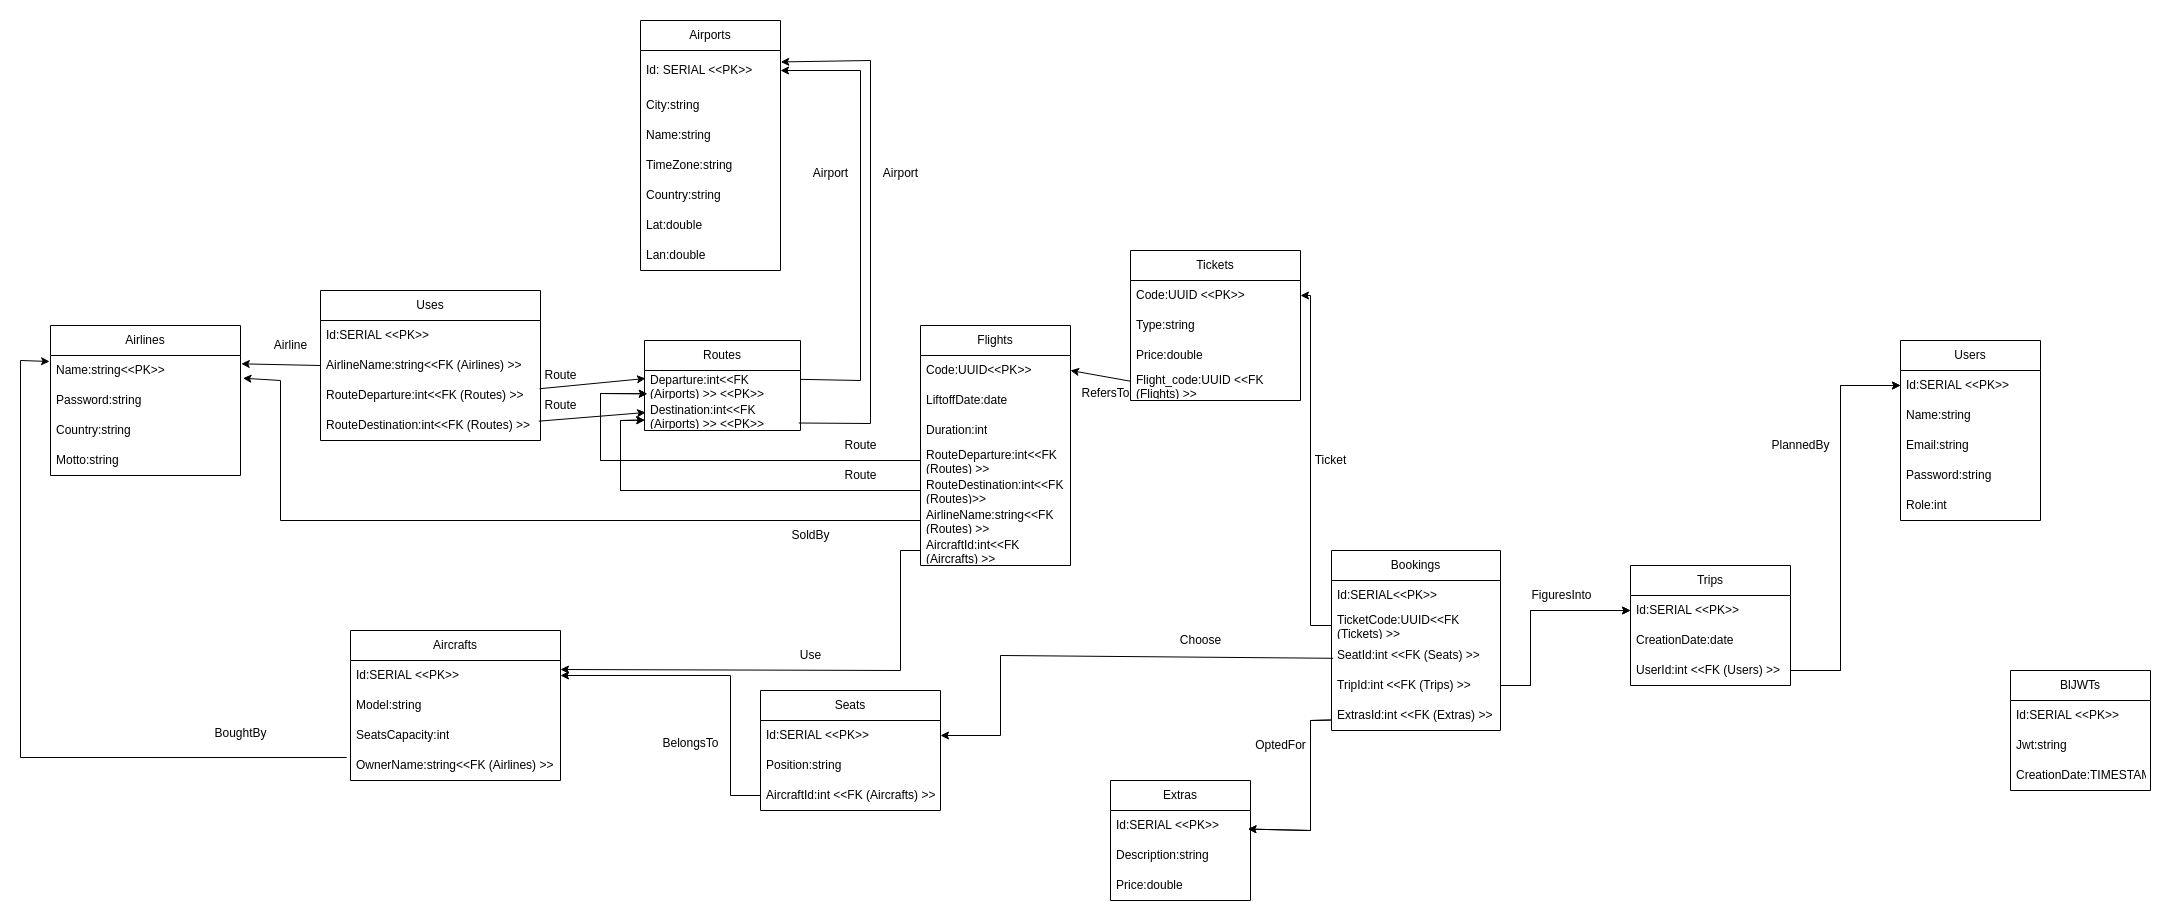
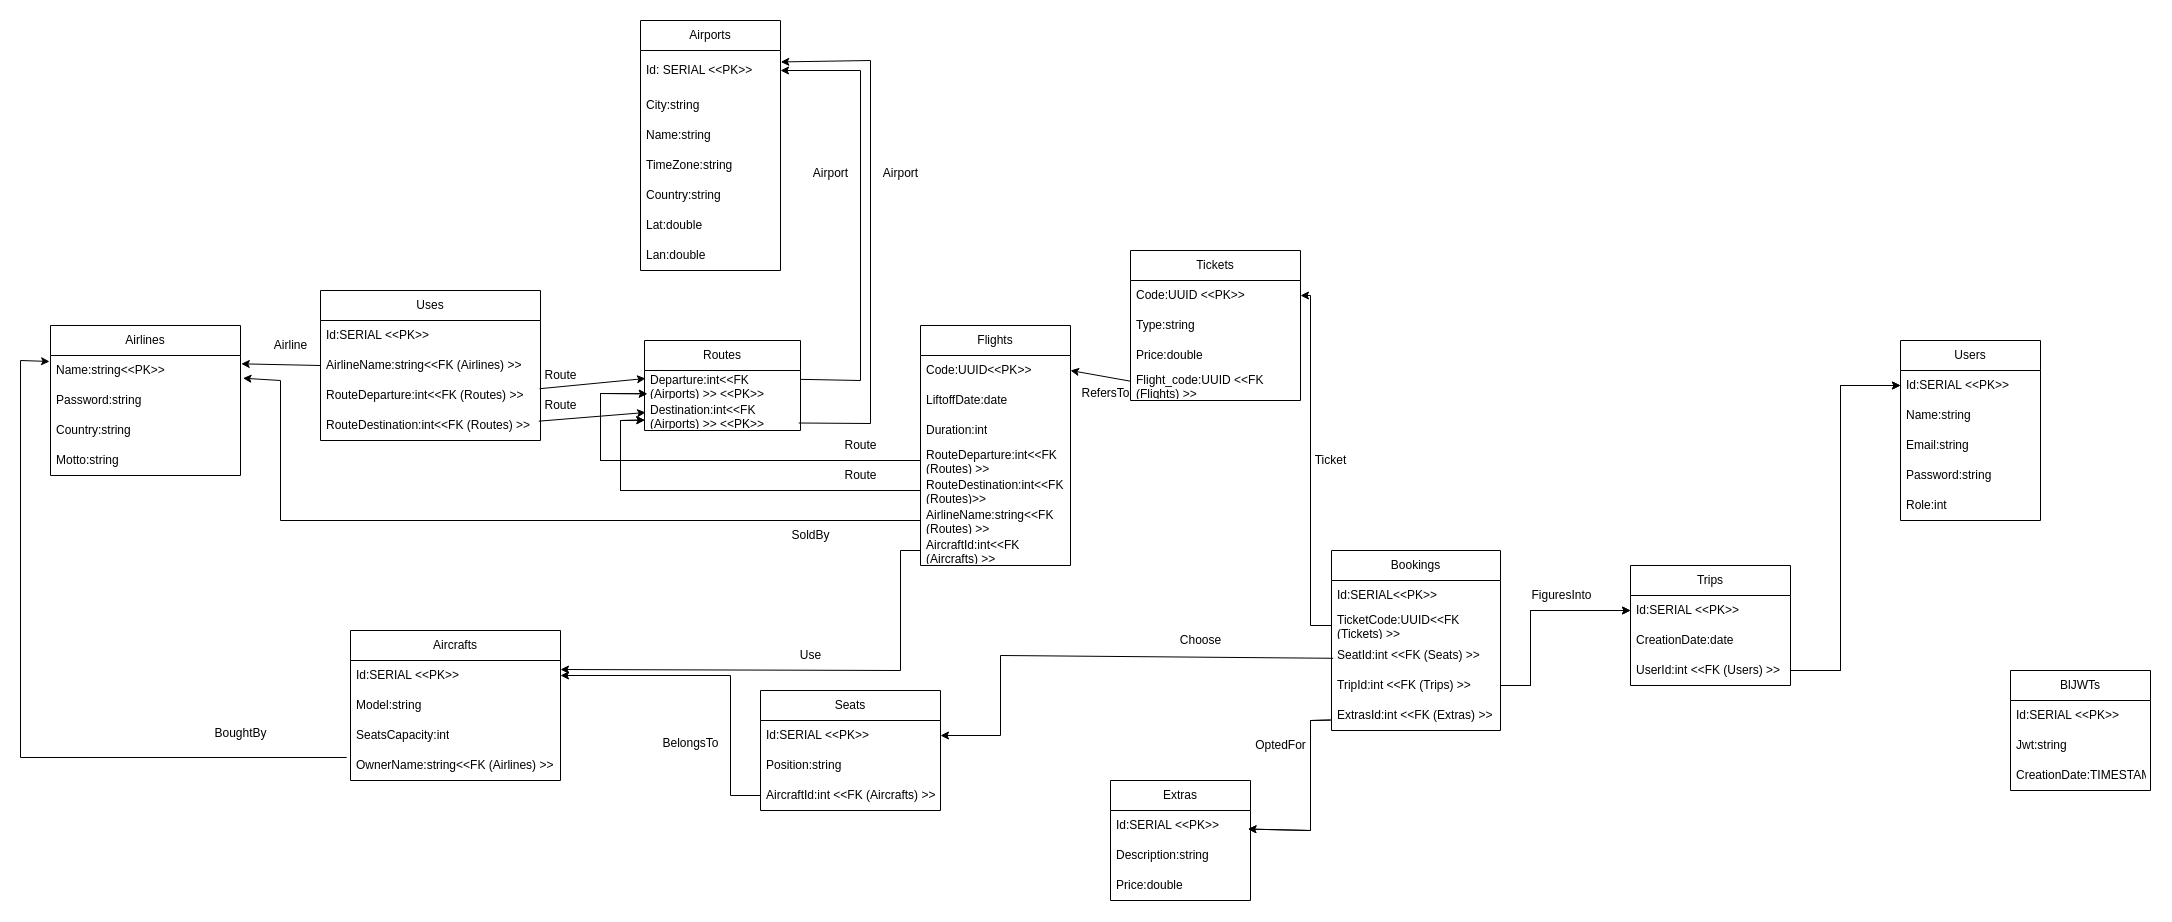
(1801, 446) -> none
